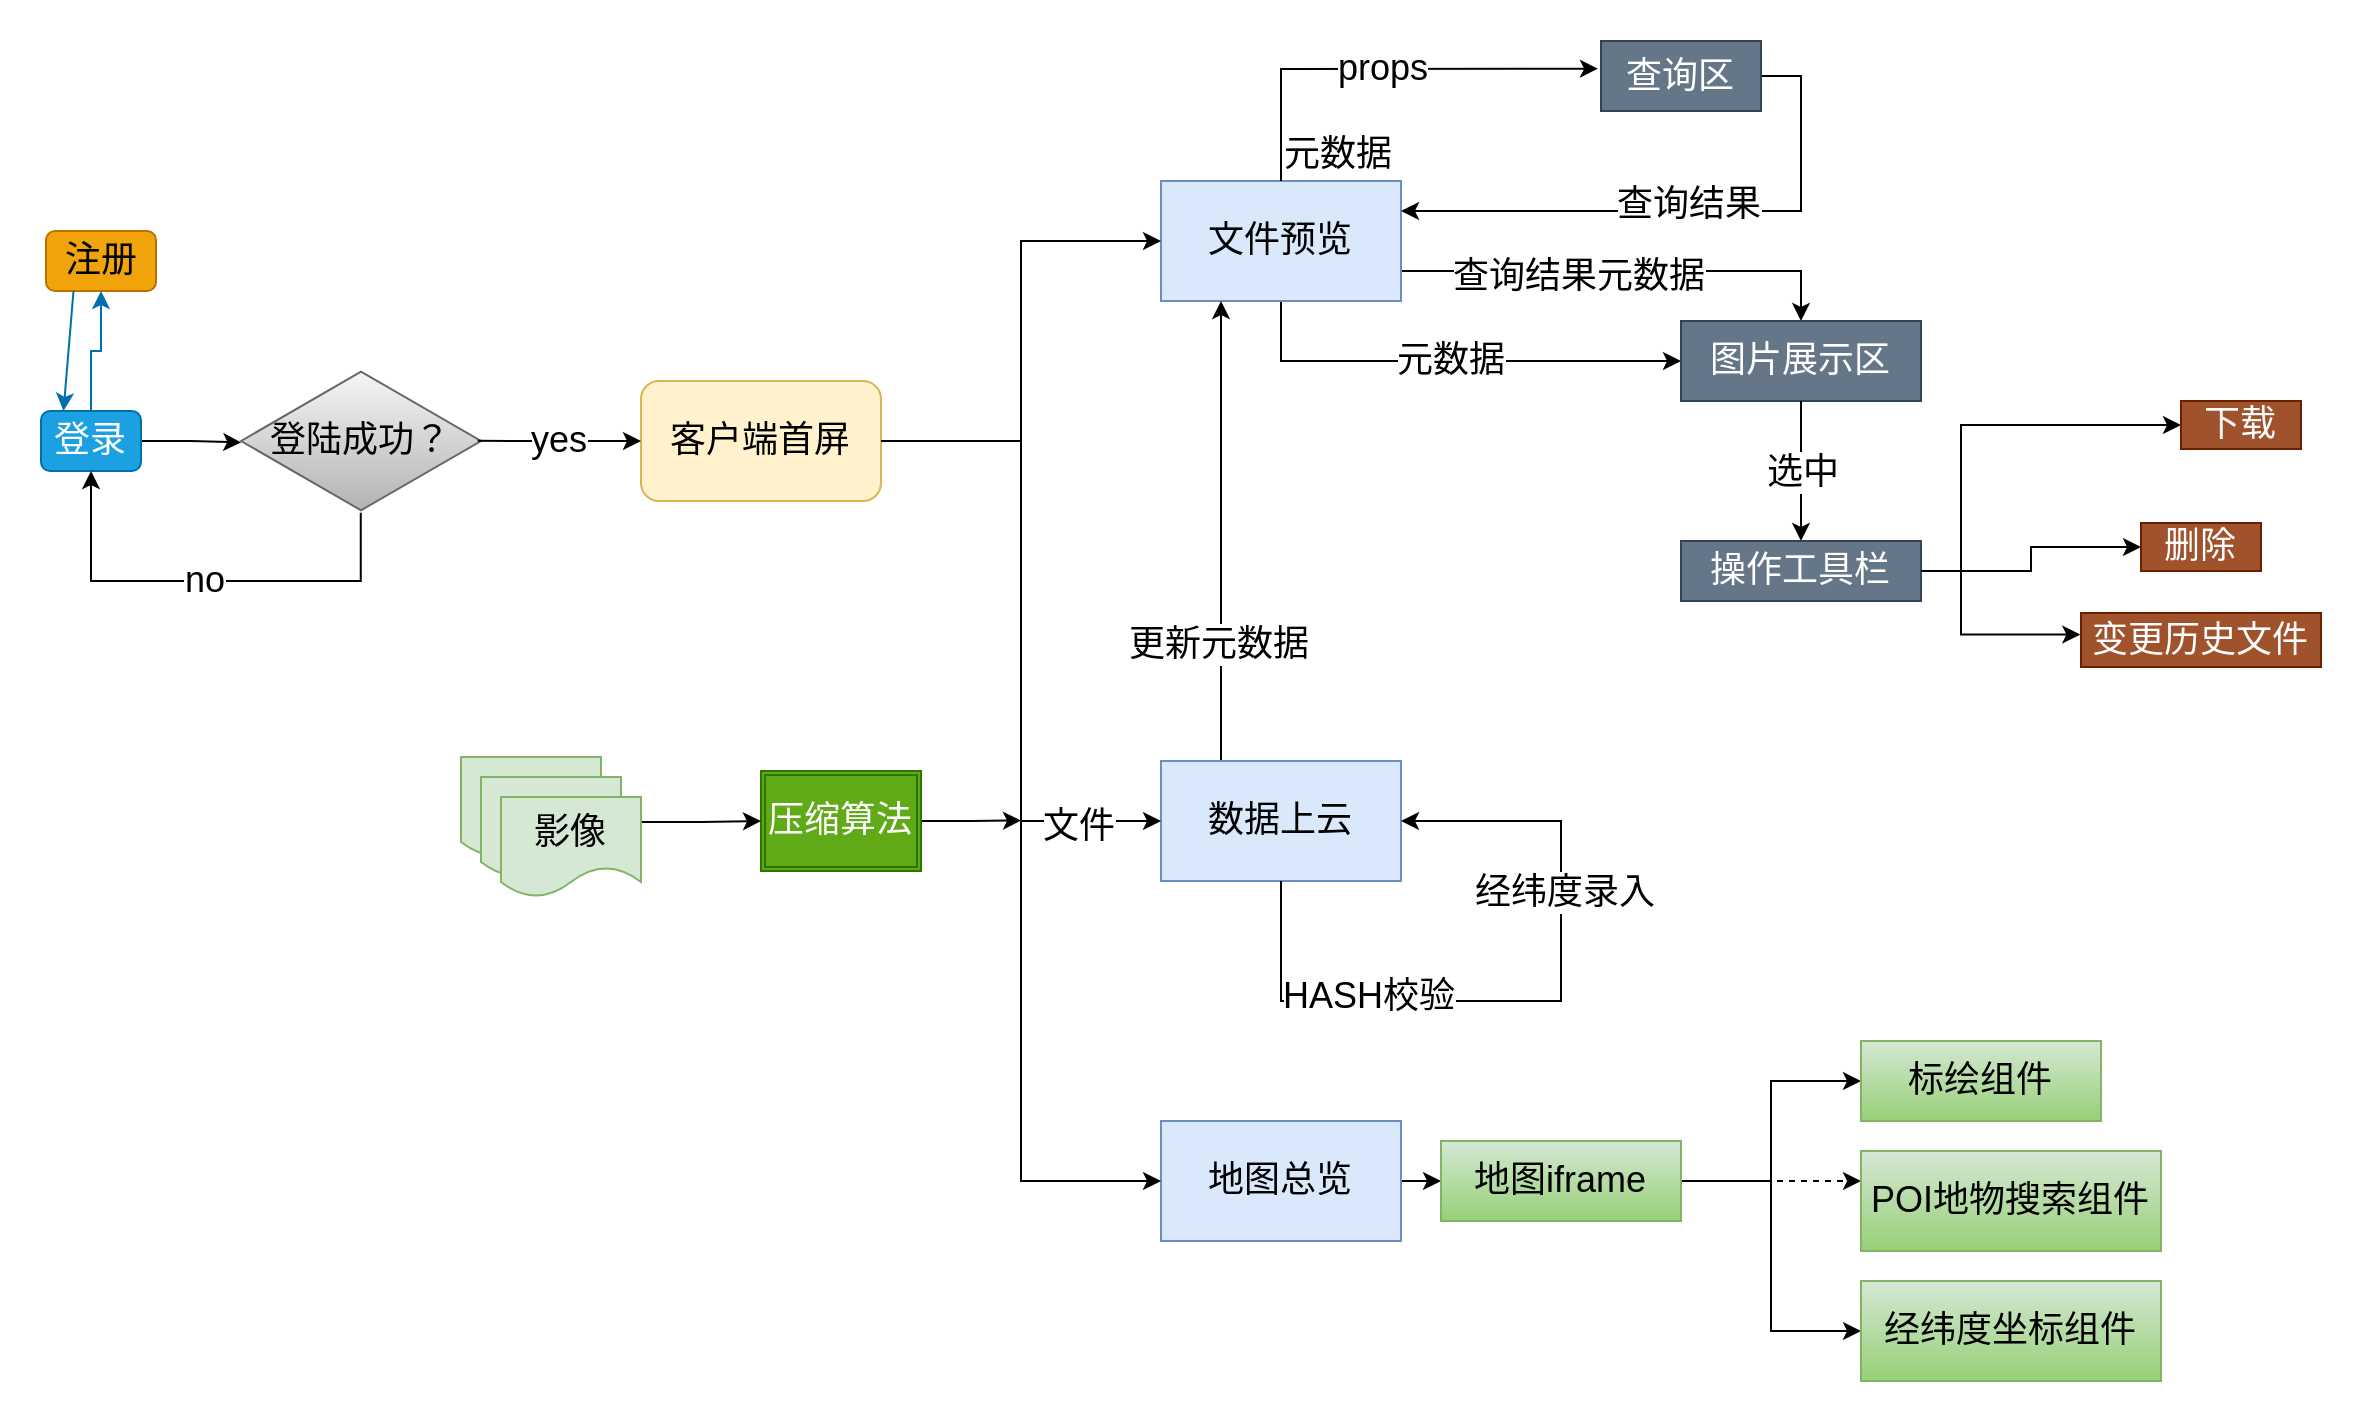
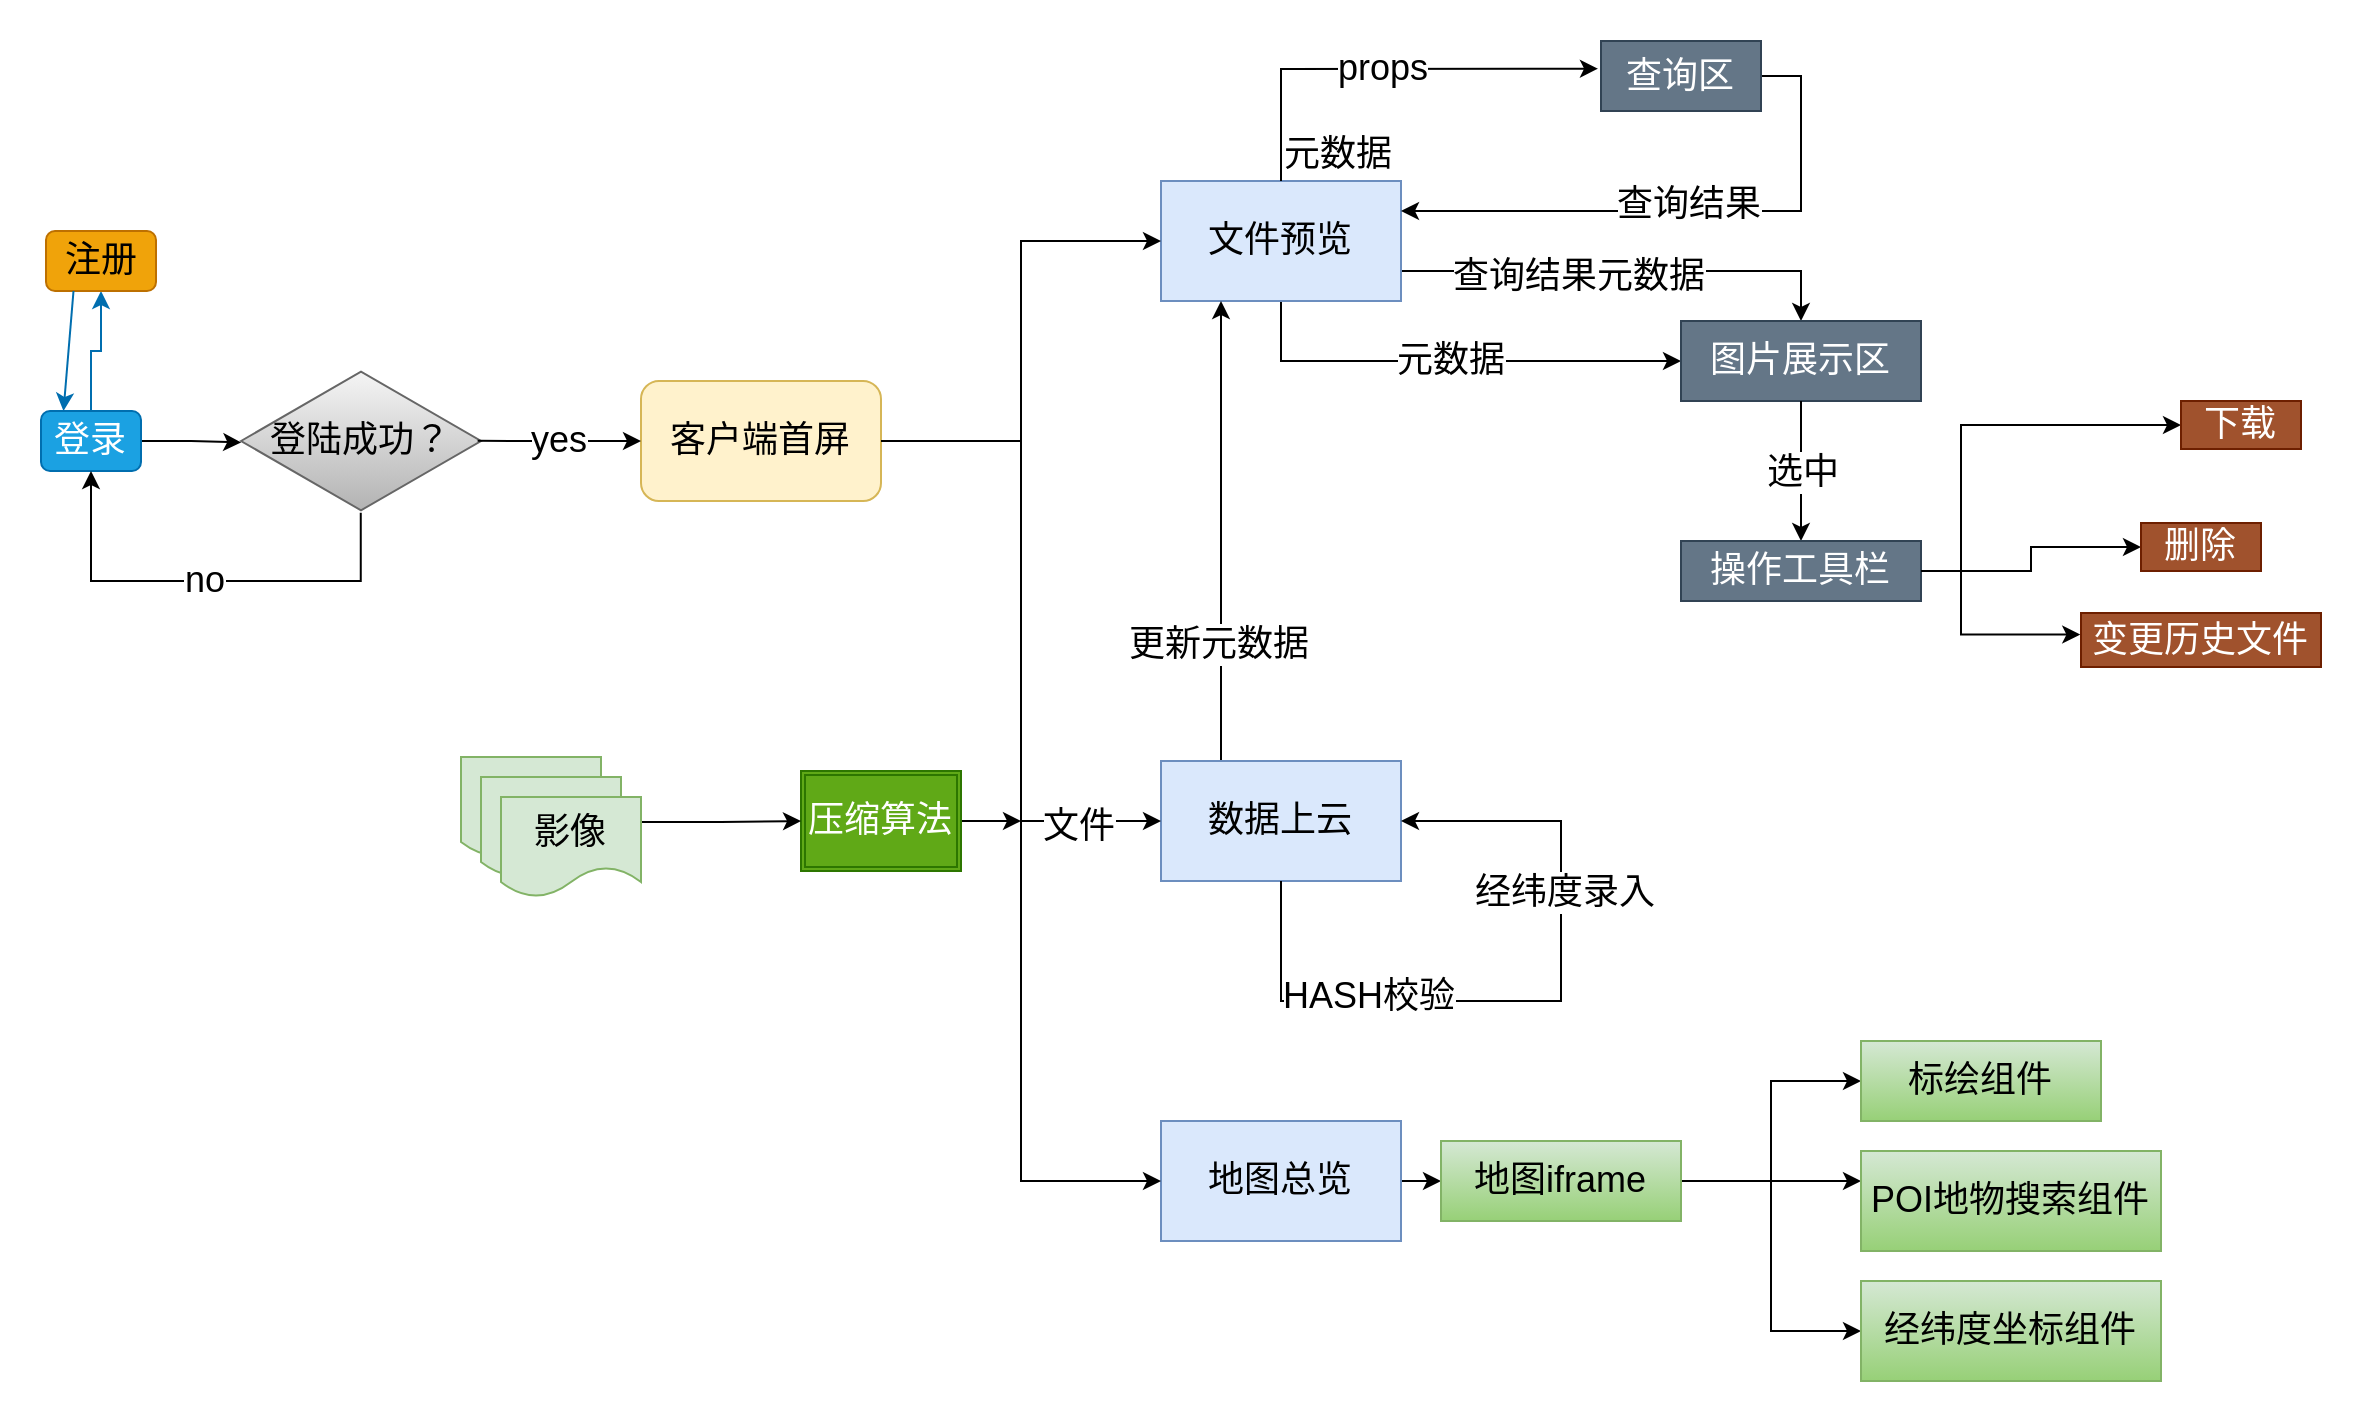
(841, 821) -> (881, 821)
(1811, 1181) -> (1811, 1181)
